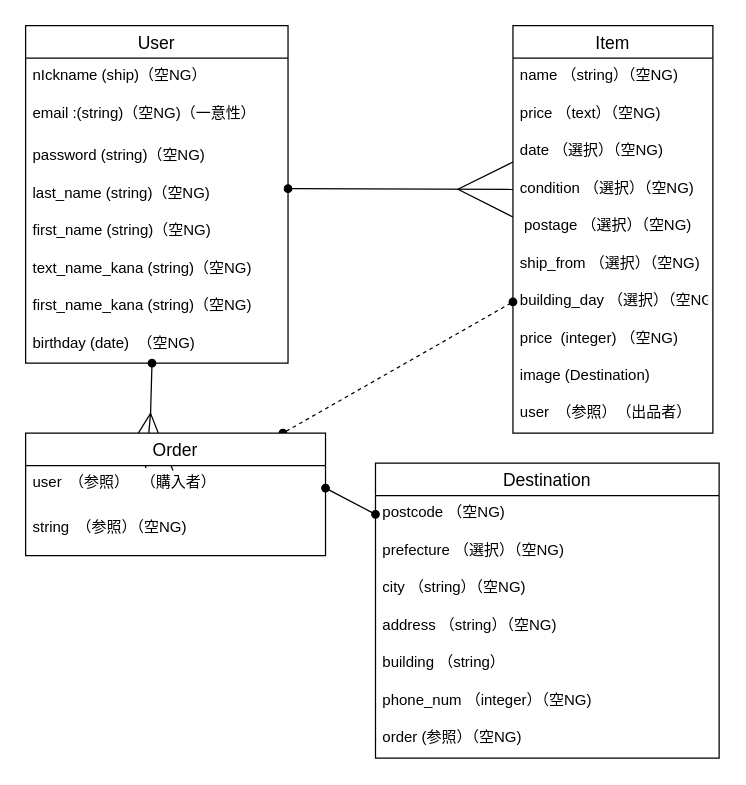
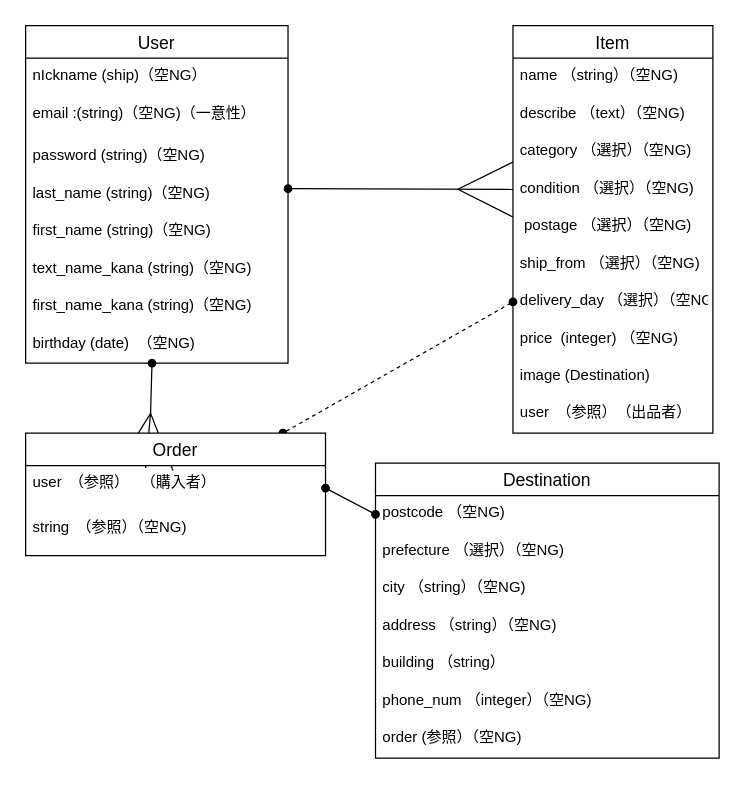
(601, 113) -> (613, 113)
(597, 150) -> (613, 150)
(624, 300) -> (626, 300)
